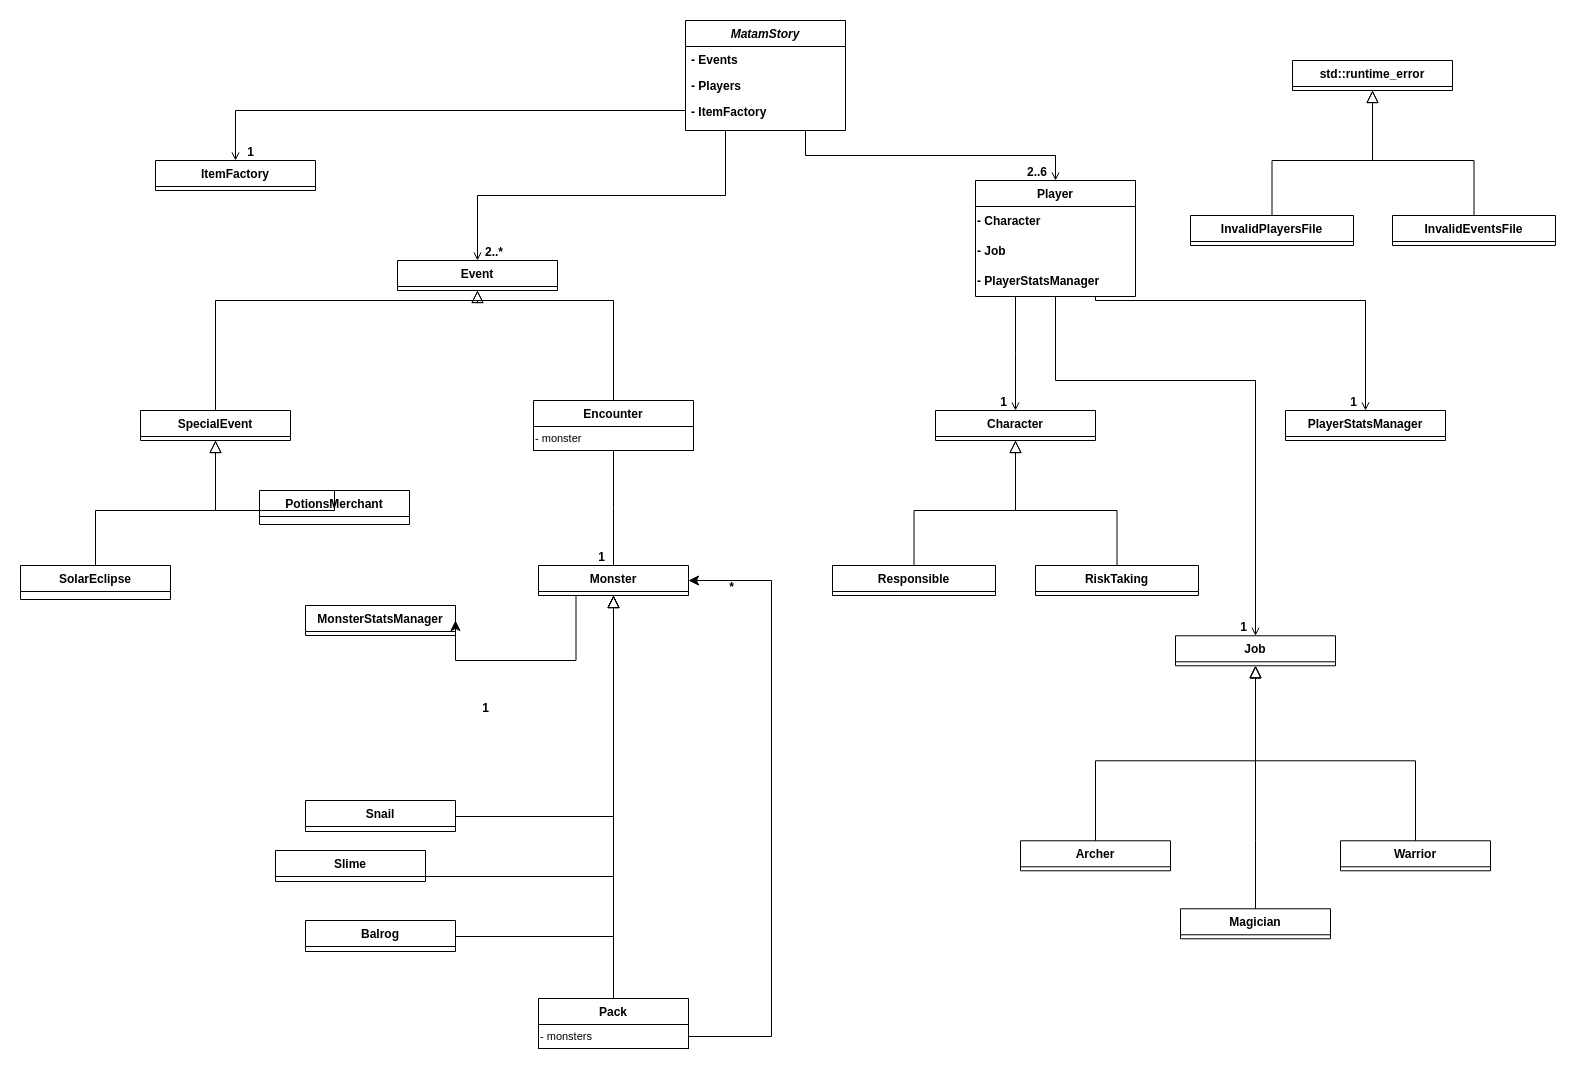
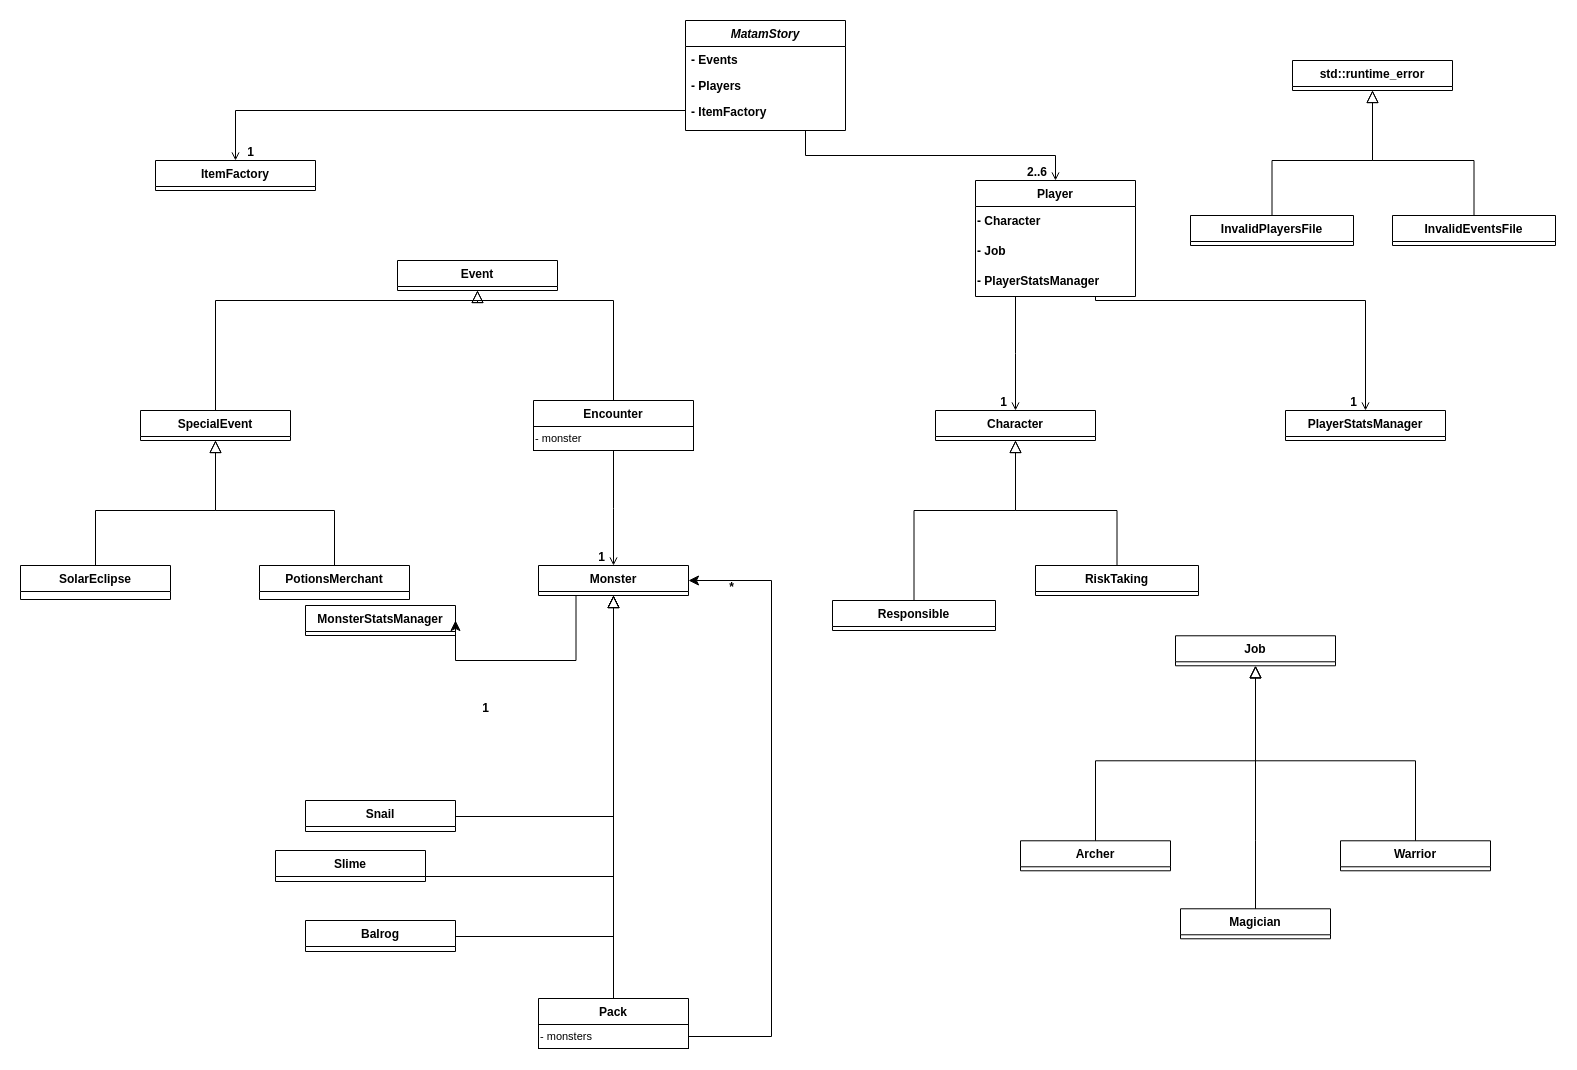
(603, 196) -> none
(1241, 381) -> none
(335, 508) -> (335, 583)
(614, 560) -> (614, 559)
(914, 581) -> (914, 616)
